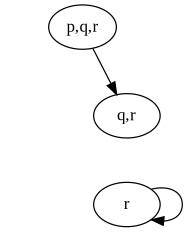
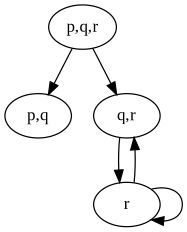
none -> (38, 116)
none -> (119, 154)
none -> (135, 166)
